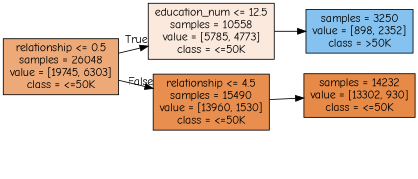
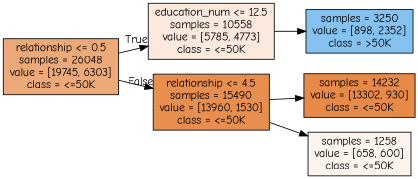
none -> (360, 154)
